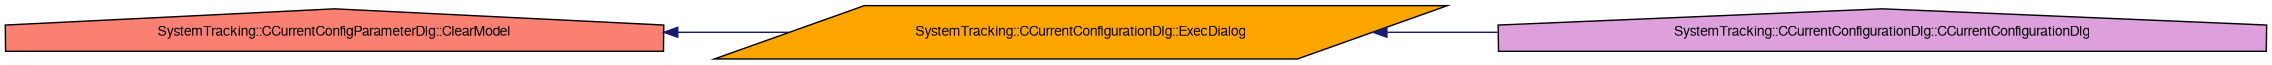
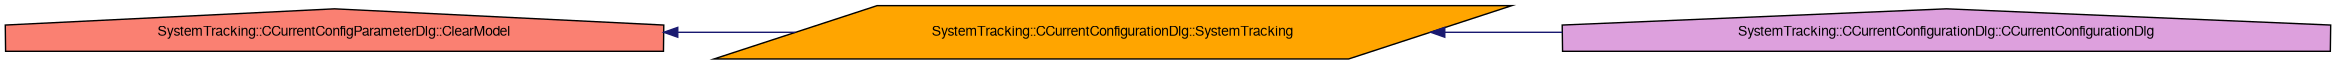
(1081, 32) -> (1113, 32)
